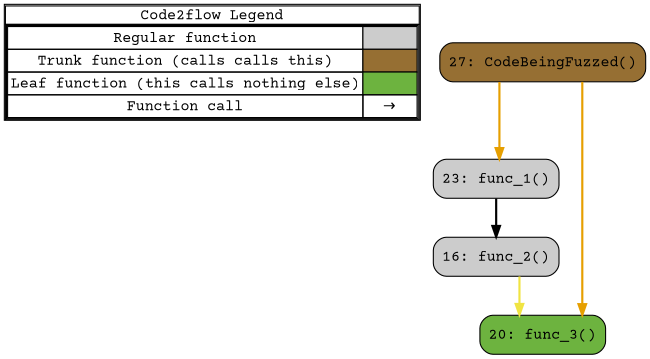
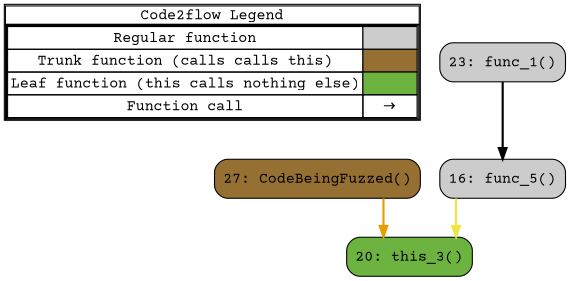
(499, 115) -> none
(496, 257) -> (503, 179)
(543, 335) -> (410, 257)
